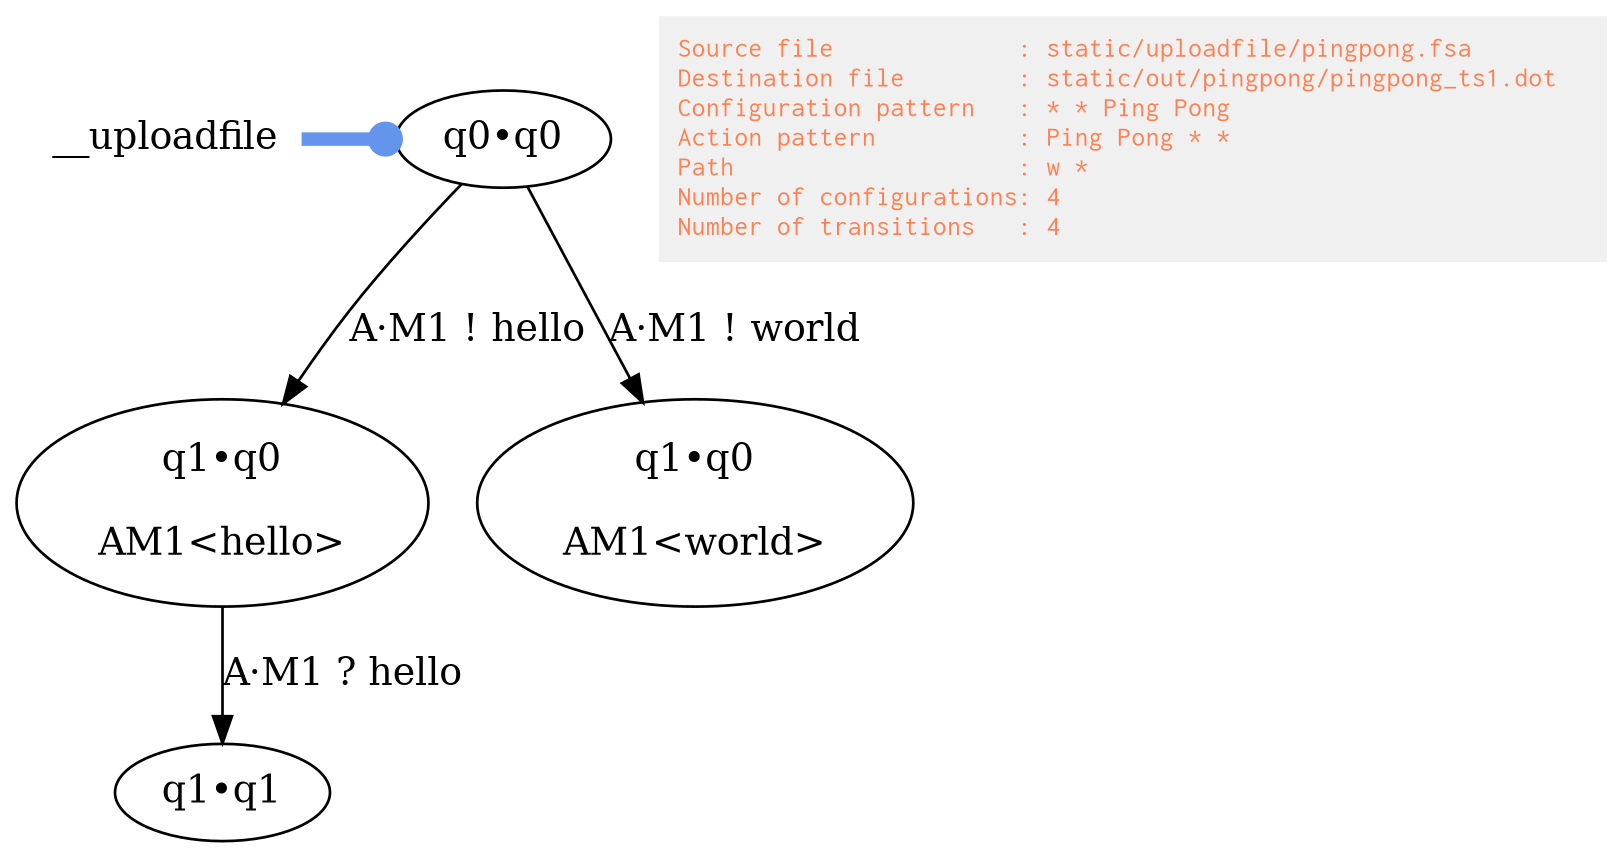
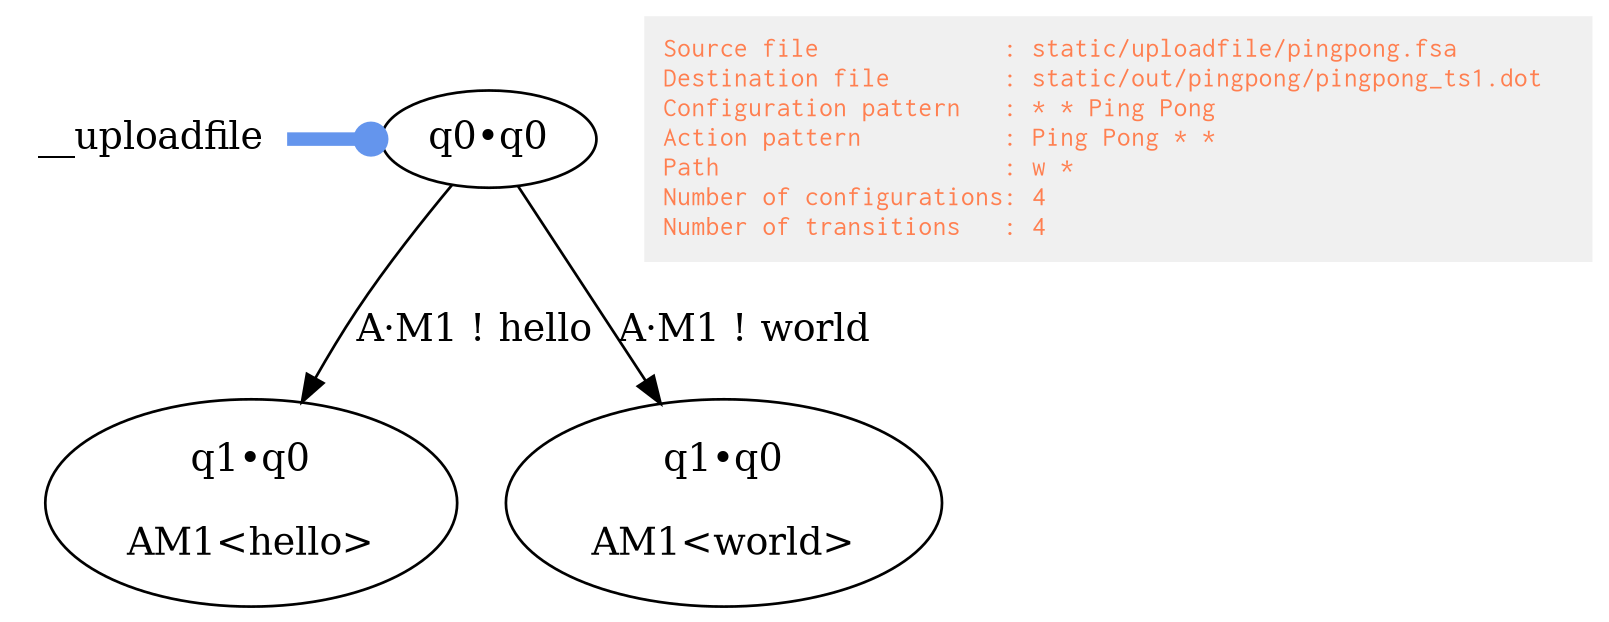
(223, 793) -> none
